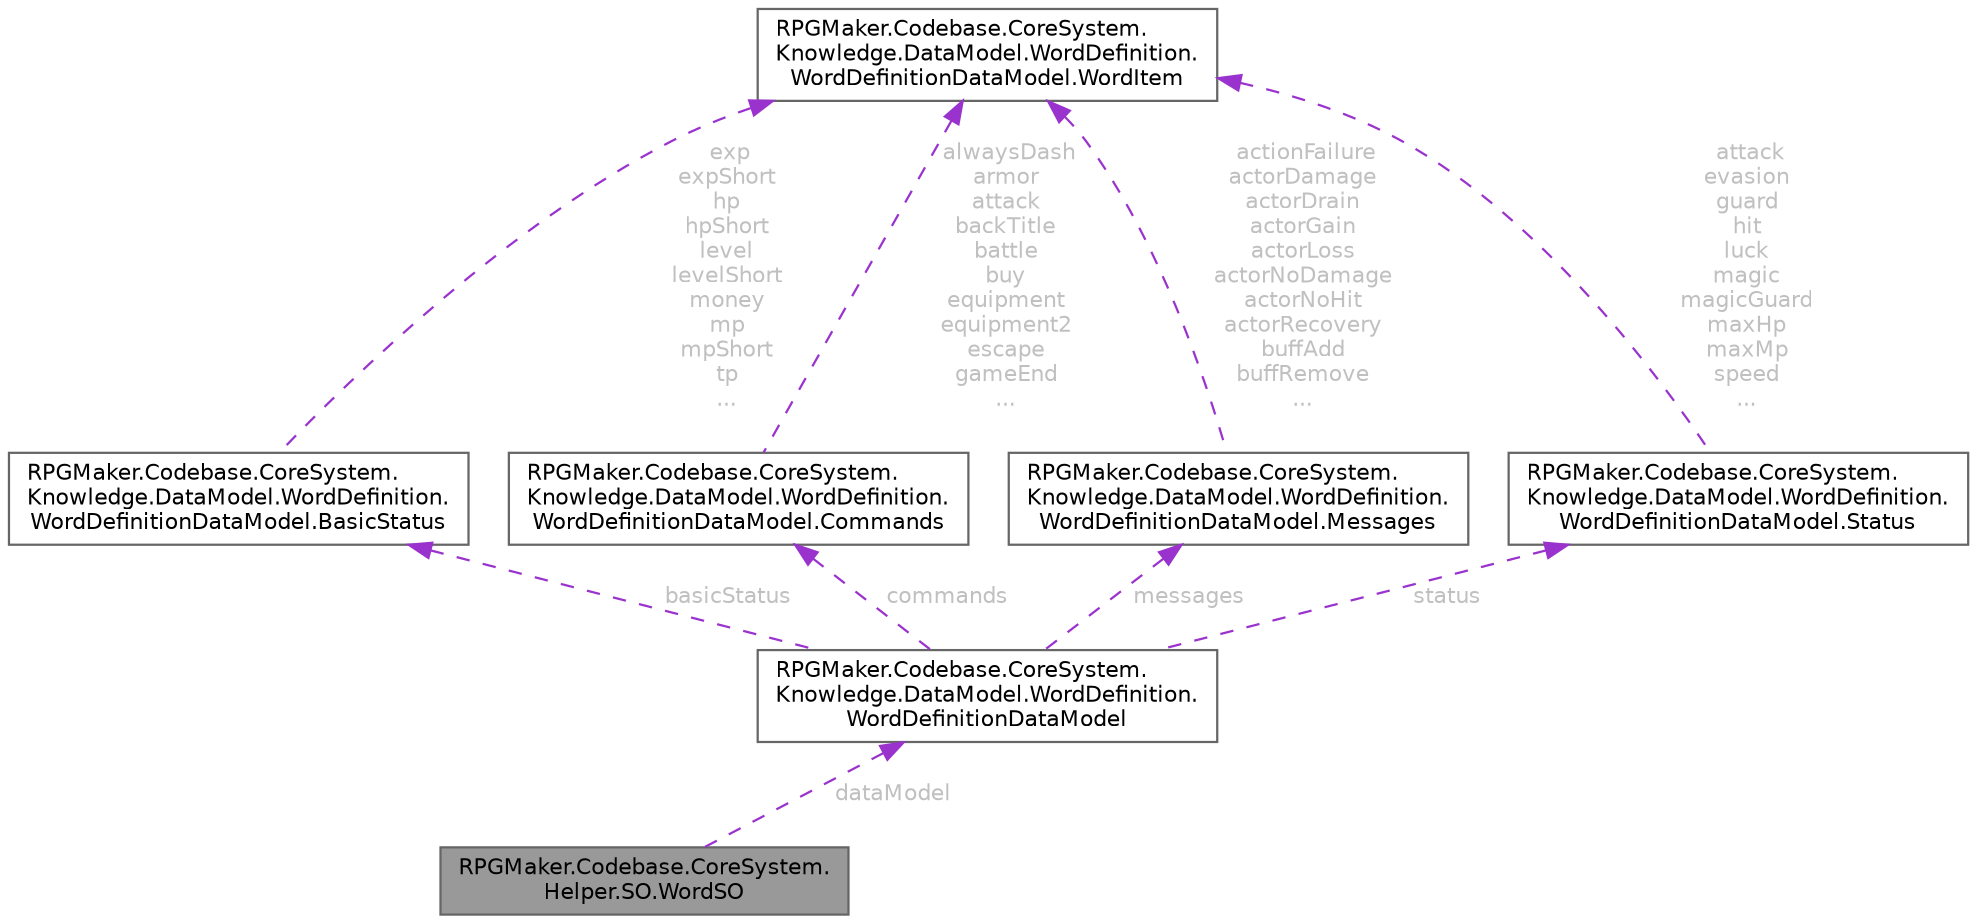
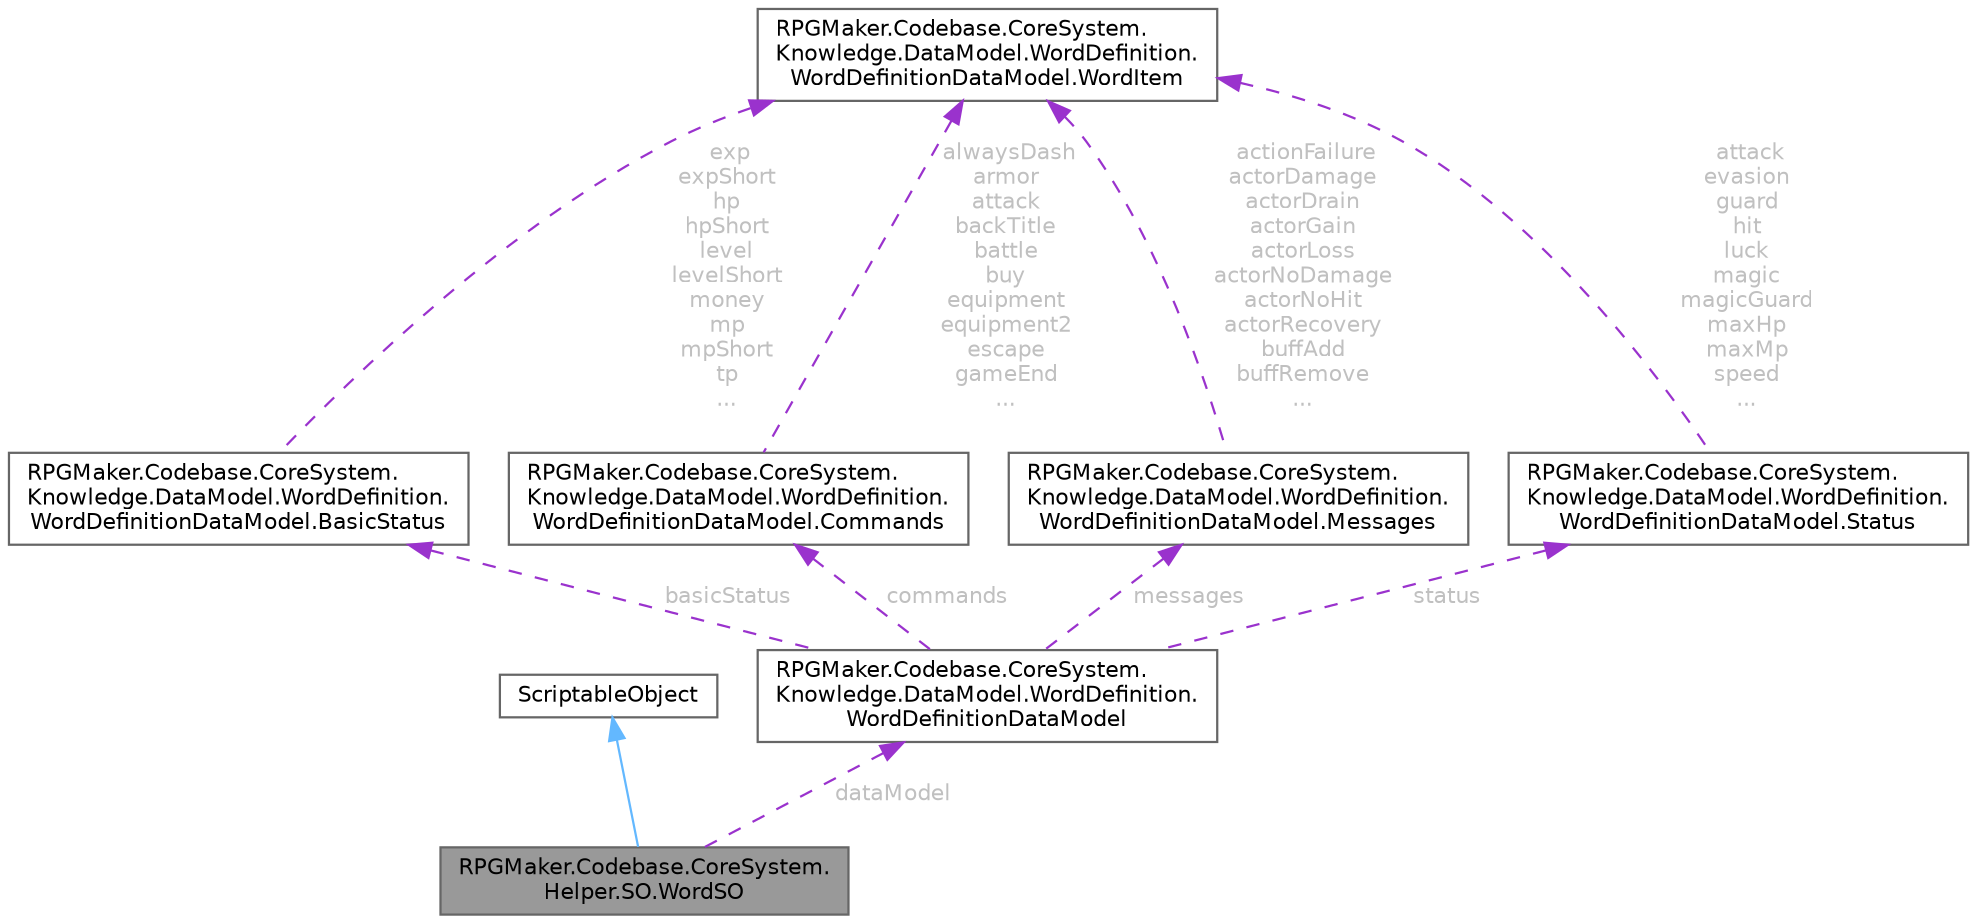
none -> (609, 696)
